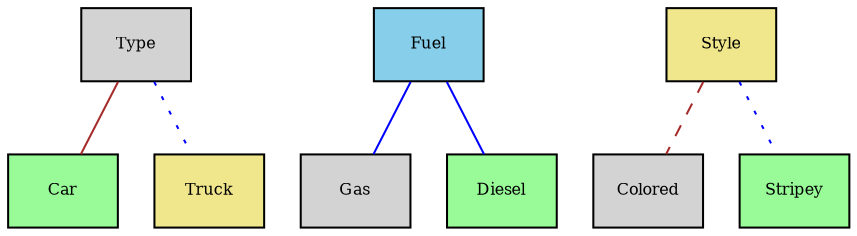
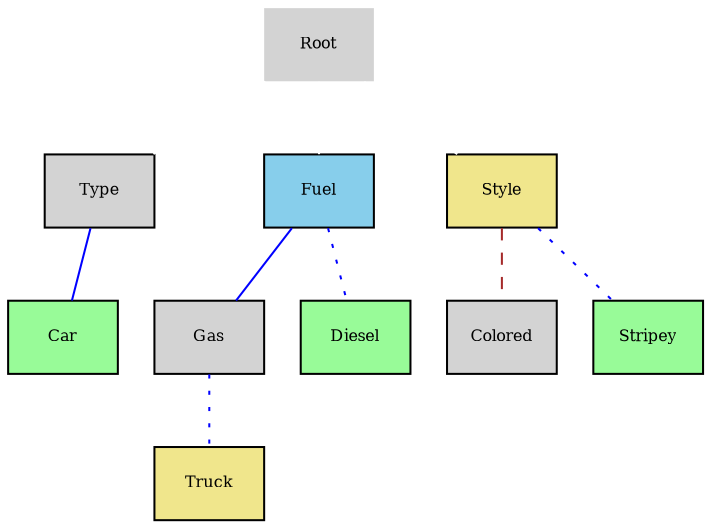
none -> (319, 45)
(99, 118) -> (81, 264)
(173, 118) -> (209, 411)
(465, 118) -> (337, 264)
